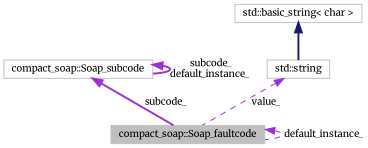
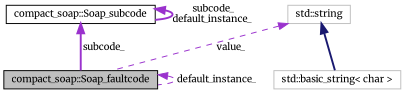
(298, 46) -> (330, 52)
(78, 69) -> (81, 14)
(188, 135) -> (81, 80)
